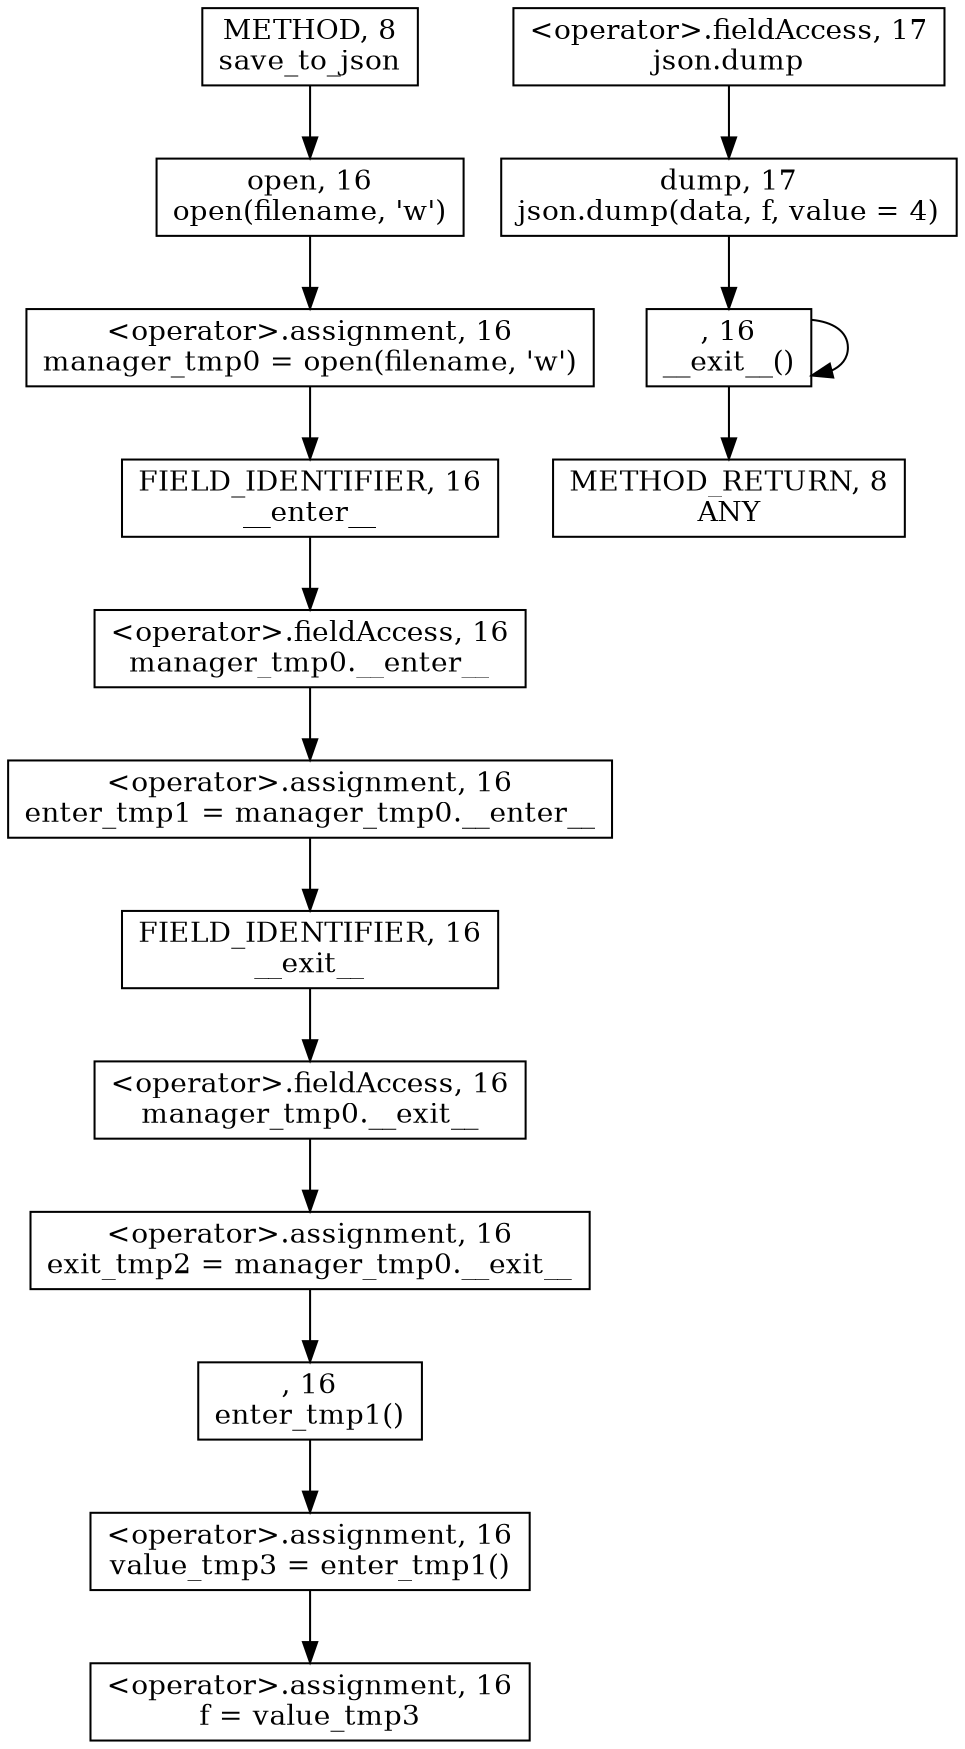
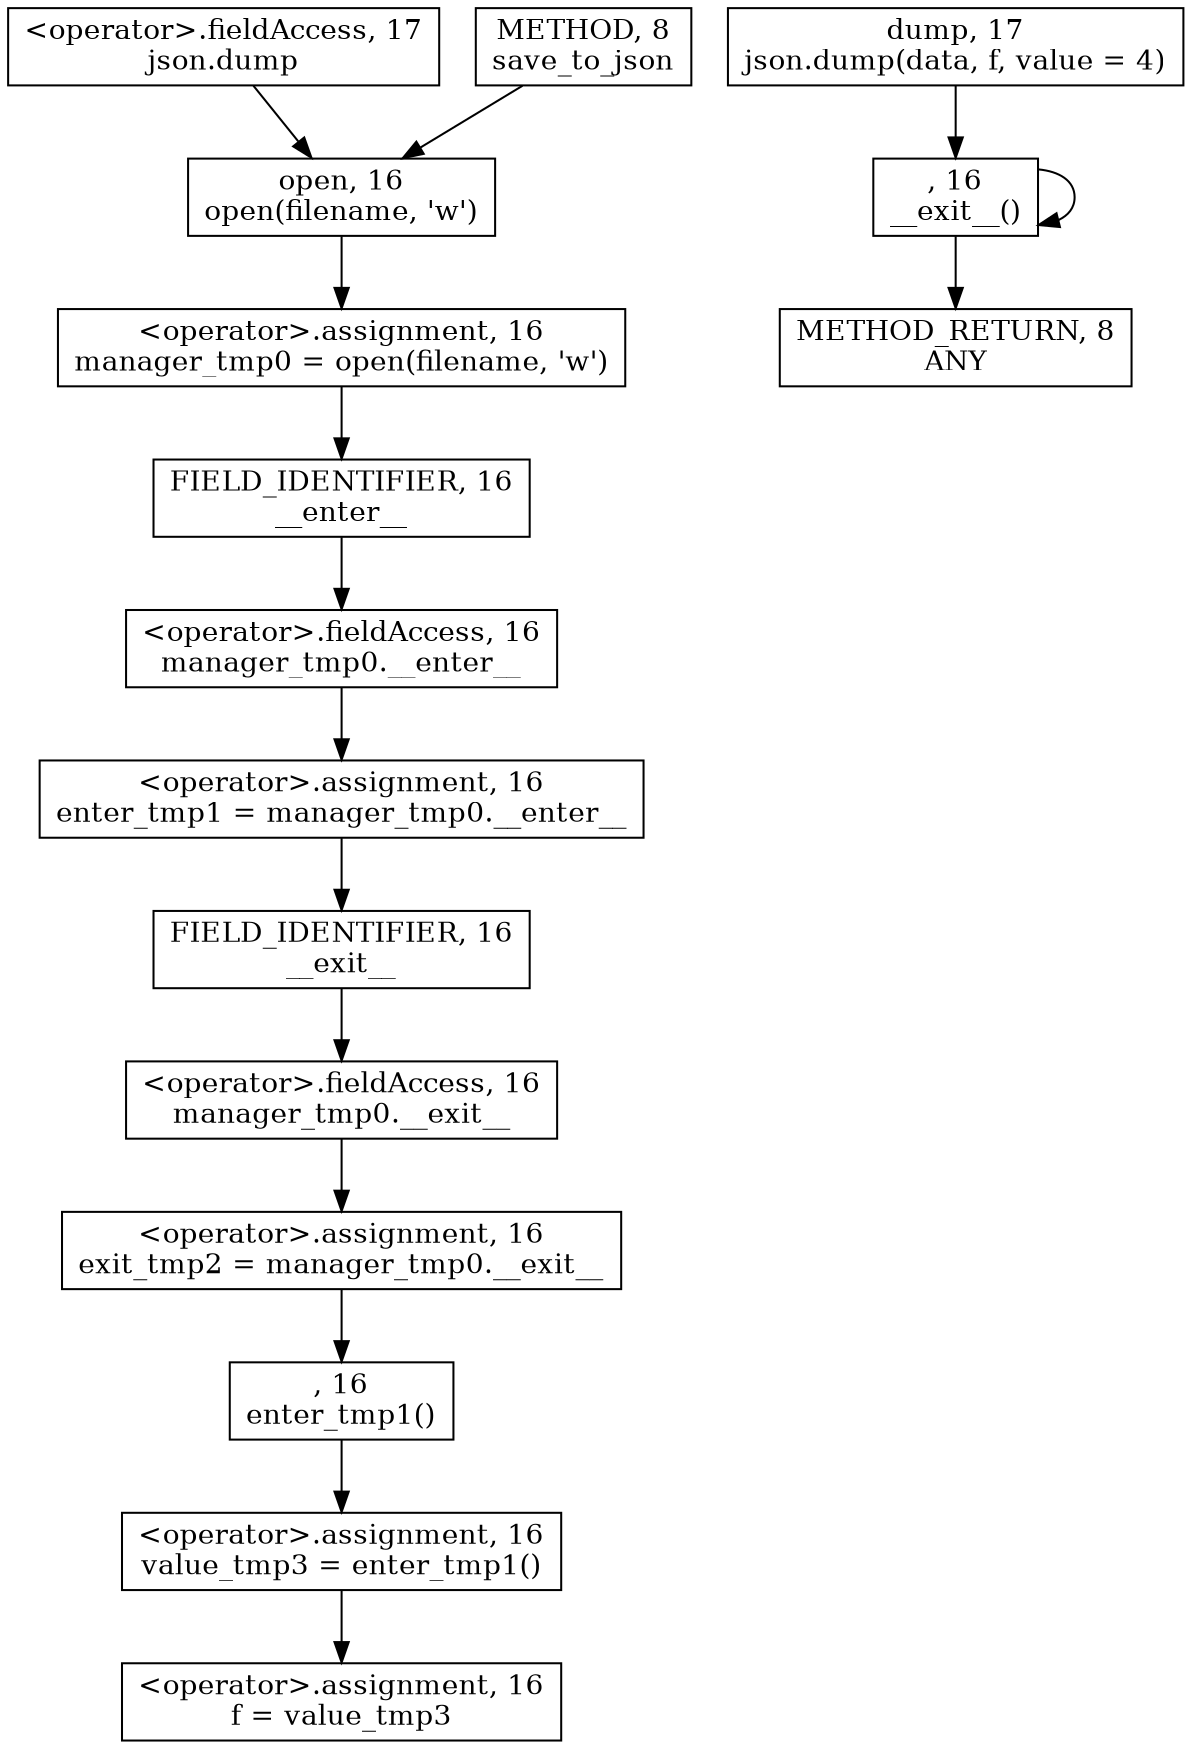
(729, 112) -> (276, 114)
